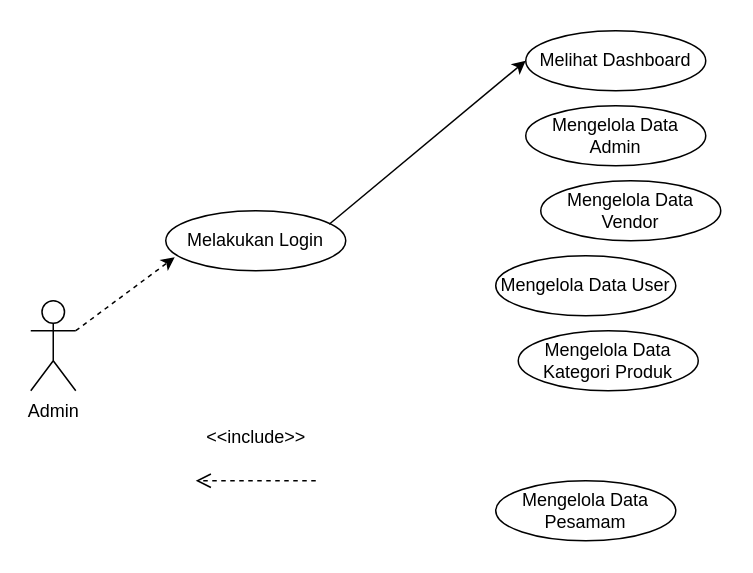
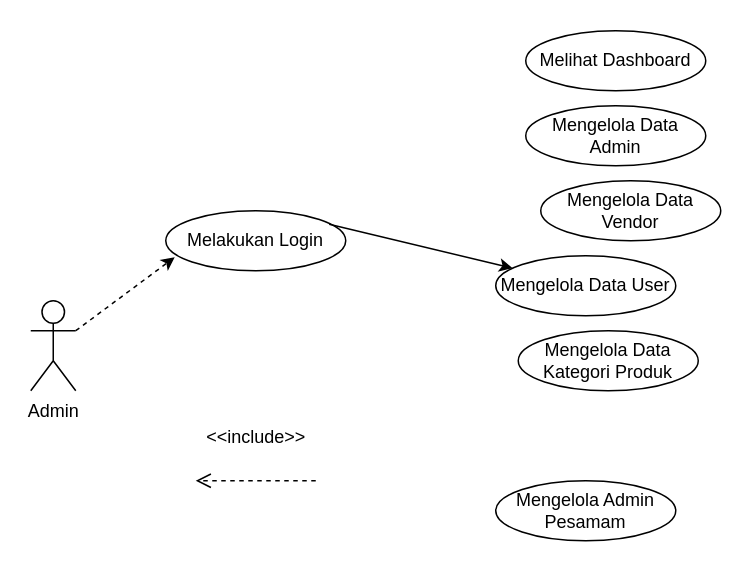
(424, 146) -> (416, 245)
(586, 511) -> (586, 511)
